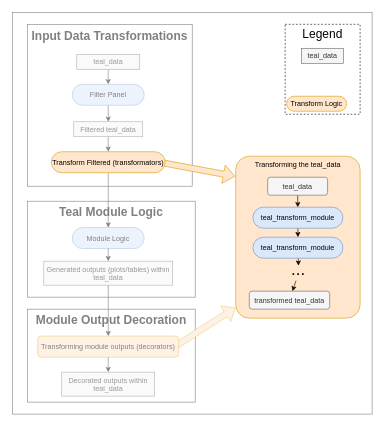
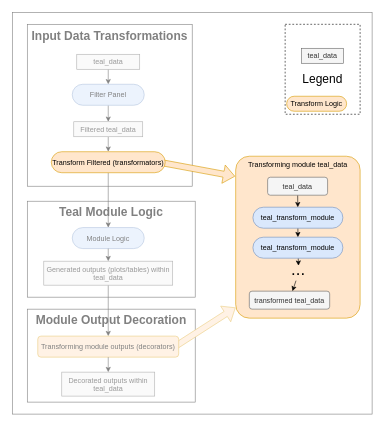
(323, 33) -> (323, 78)
(298, 164) -> (298, 164)
